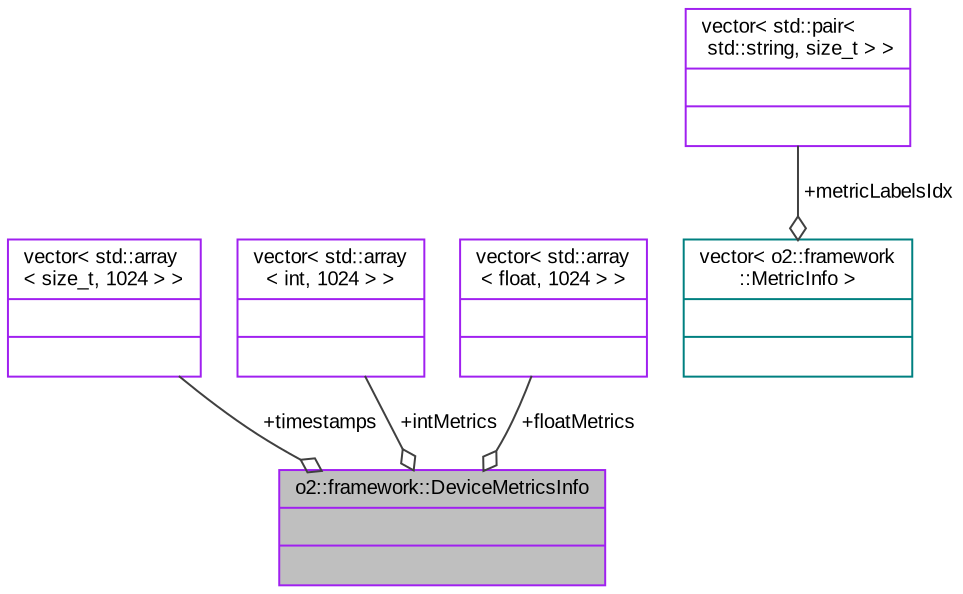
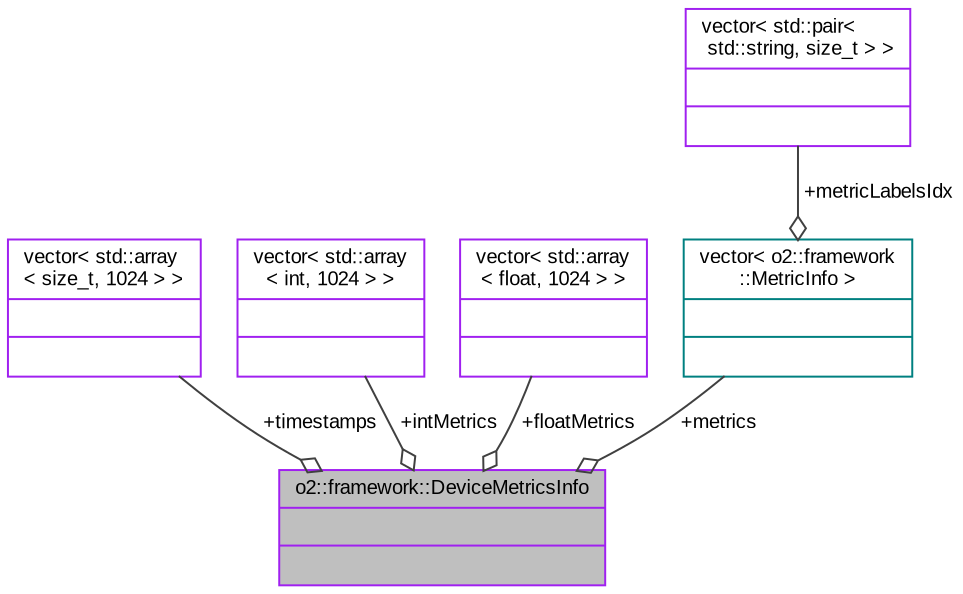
none -> (664, 422)
